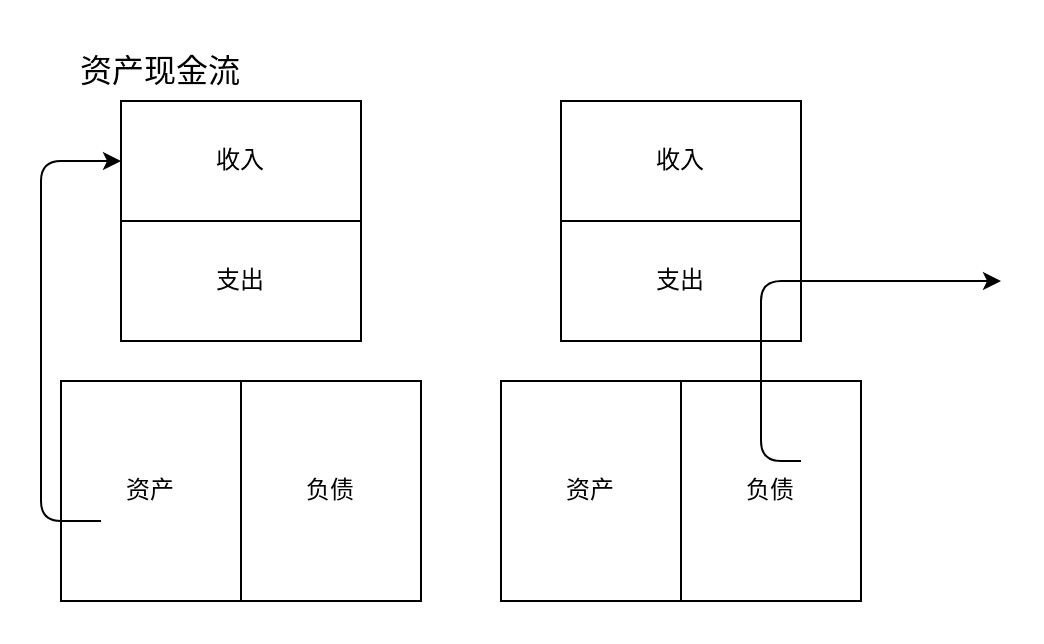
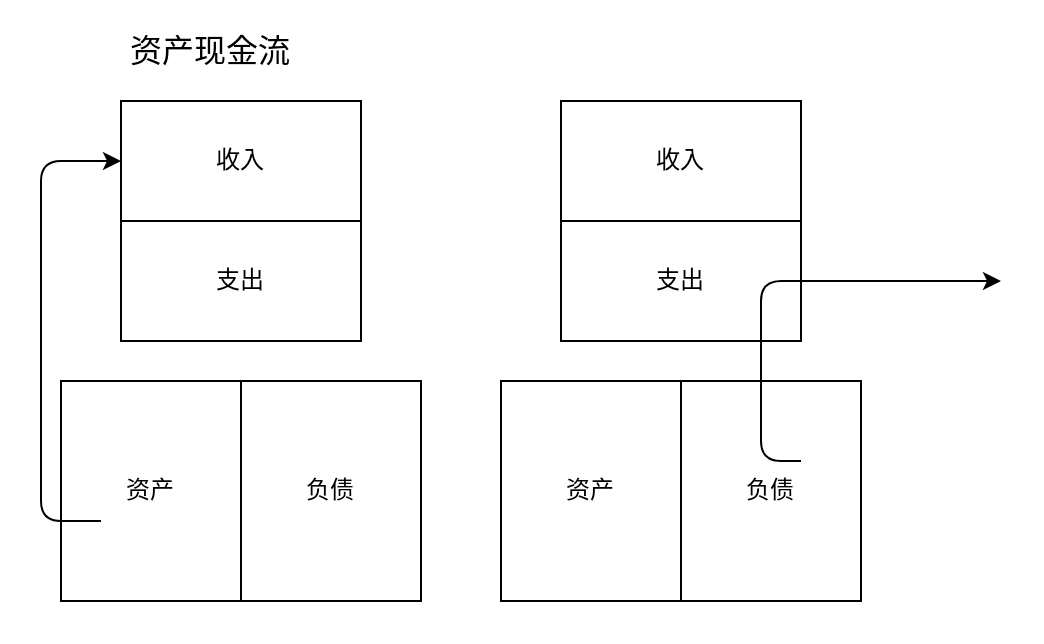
(161, 71) -> (211, 51)
